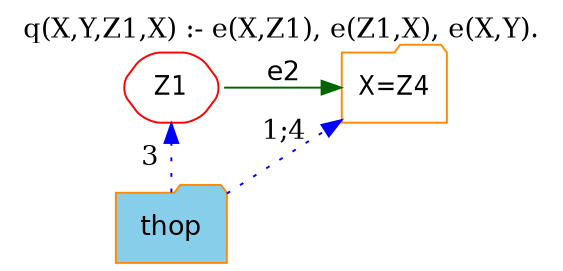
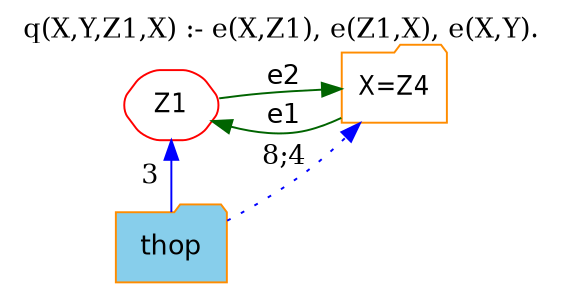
(284, 131) -> (284, 157)
none -> (287, 133)
(171, 168) -> (171, 186)
